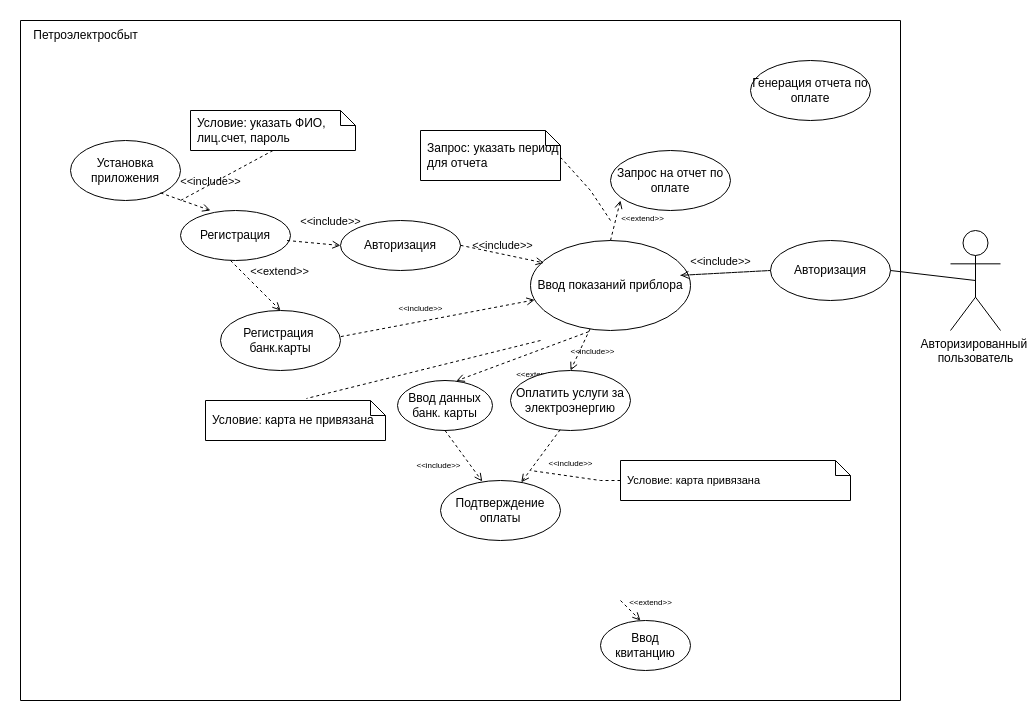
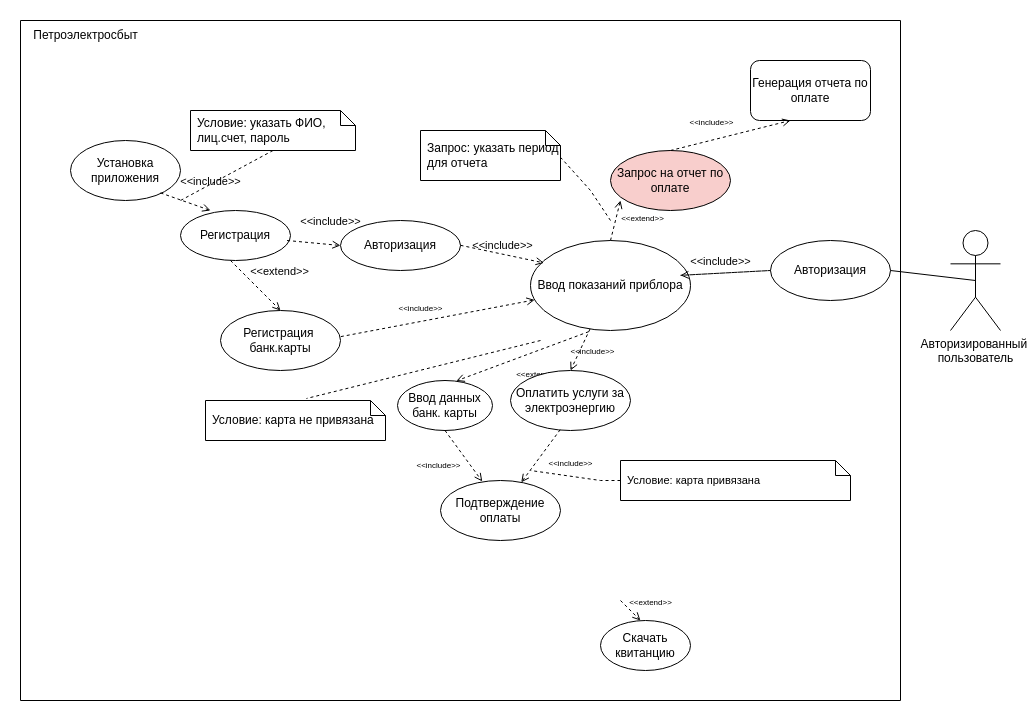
(811, 91) -> (811, 91)
none -> (729, 136)
(671, 181) -> (671, 181)
(646, 646) -> (646, 646)
